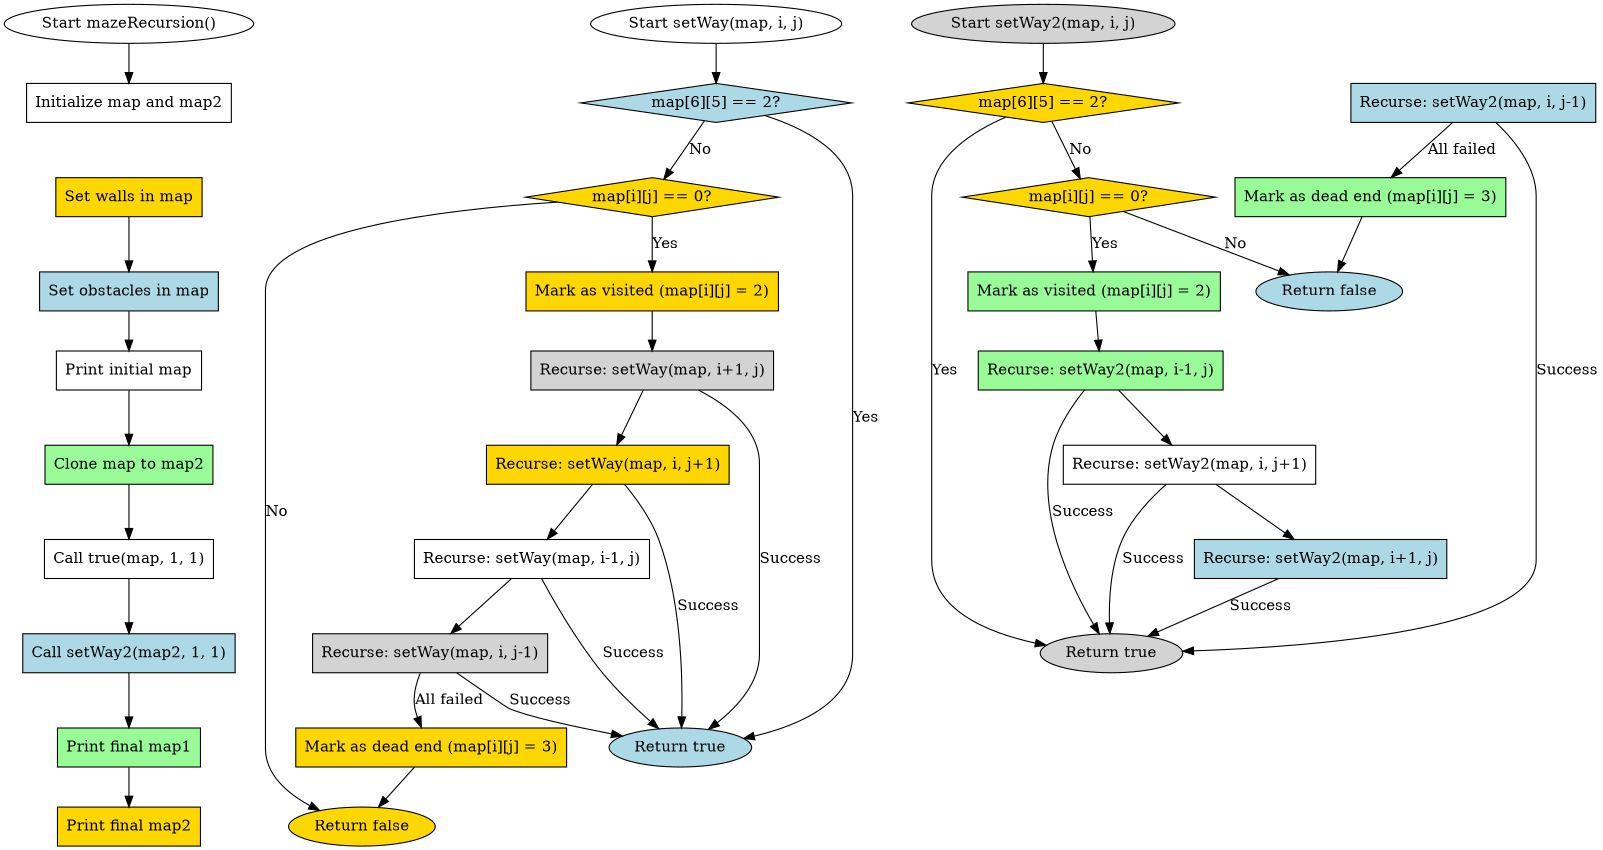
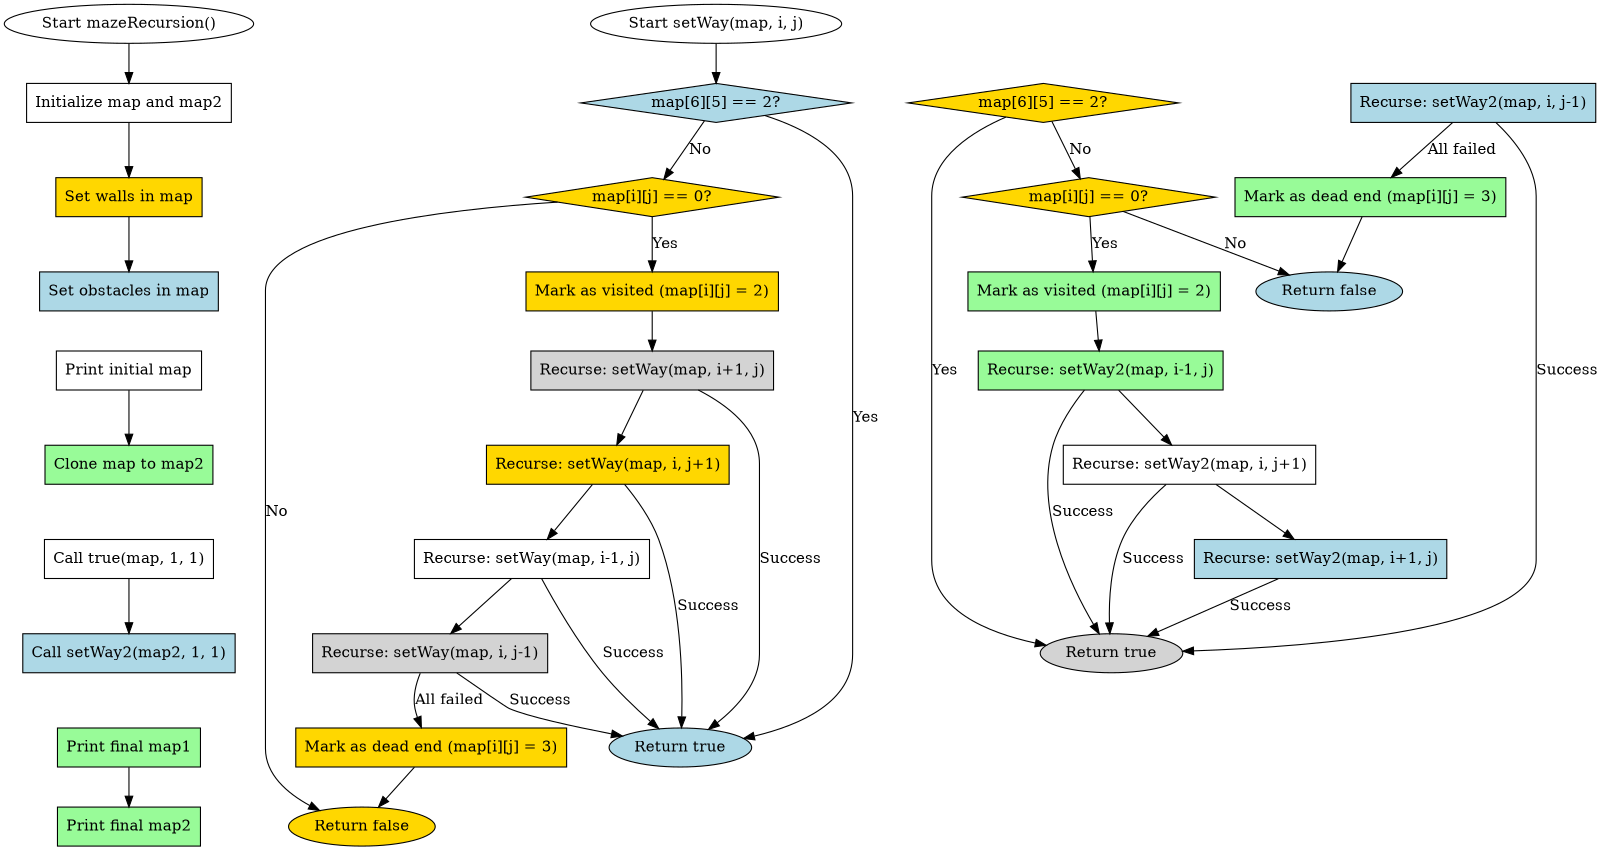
(1043, 24) -> none
none -> (129, 145)
(129, 326) -> none
(129, 506) -> none
(129, 695) -> none
(129, 827) -> (129, 827)
